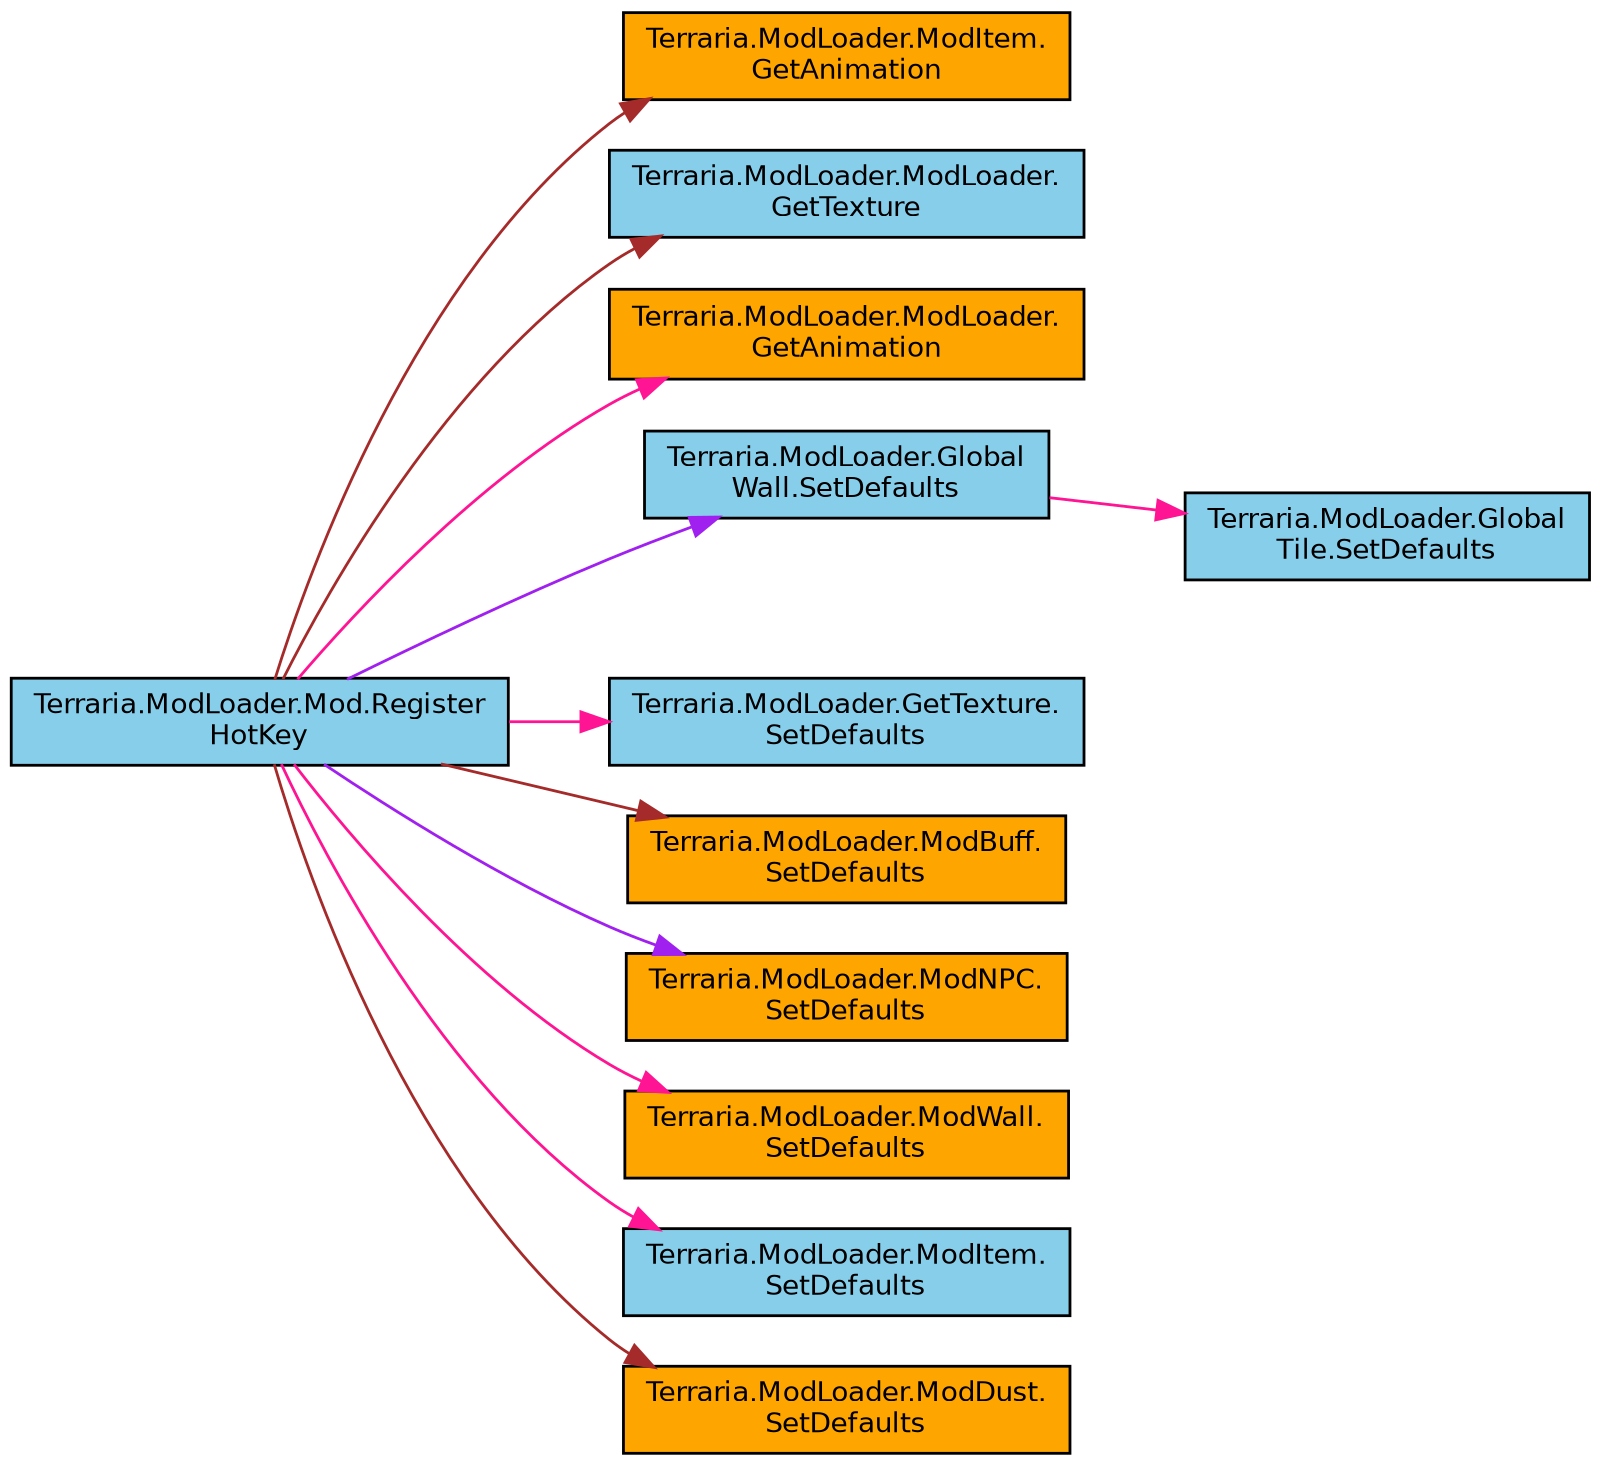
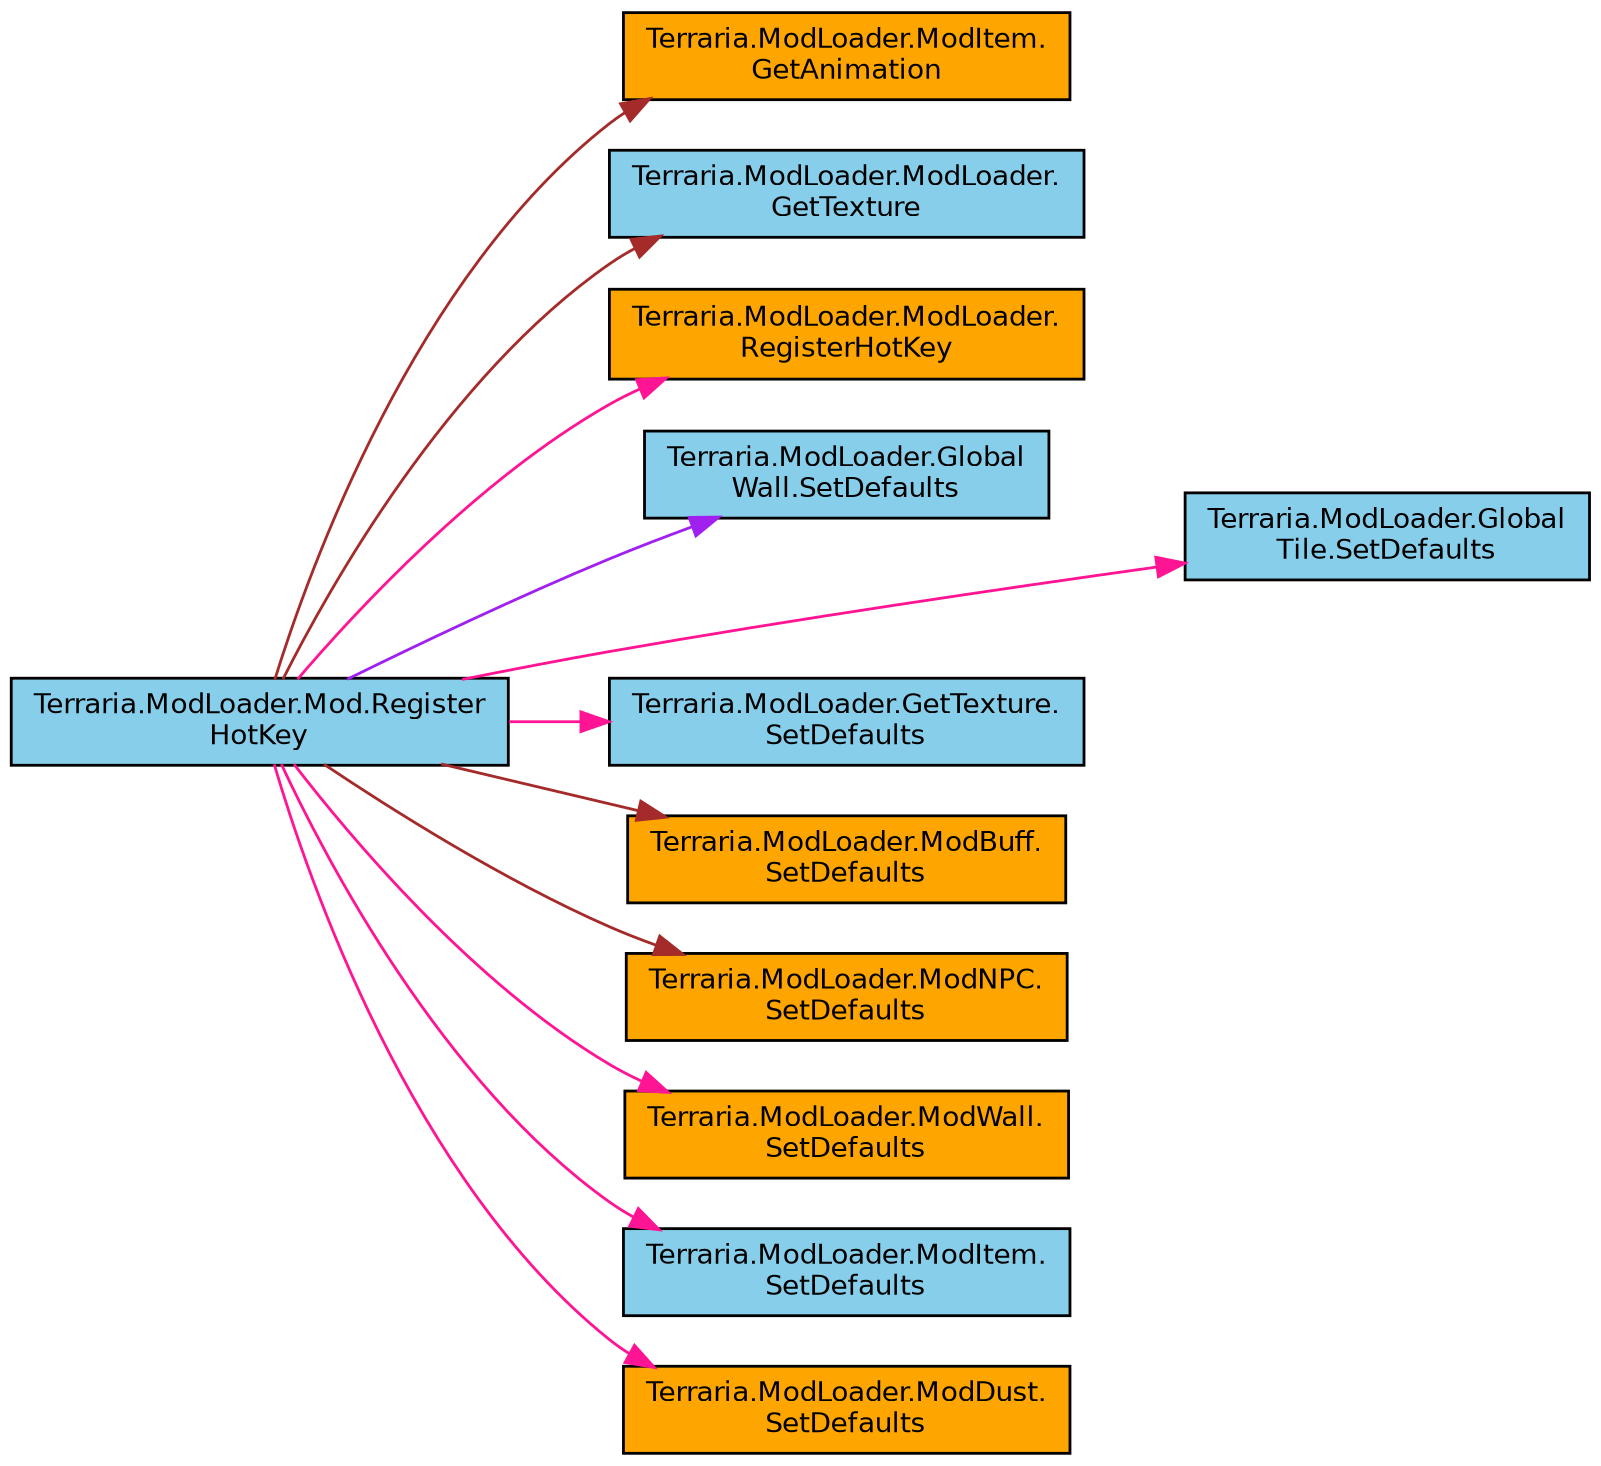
(847, 334) -> (847, 334)
(1103, 504) -> (809, 619)
(485, 864) -> (485, 864)
(408, 1087) -> (408, 1087)
